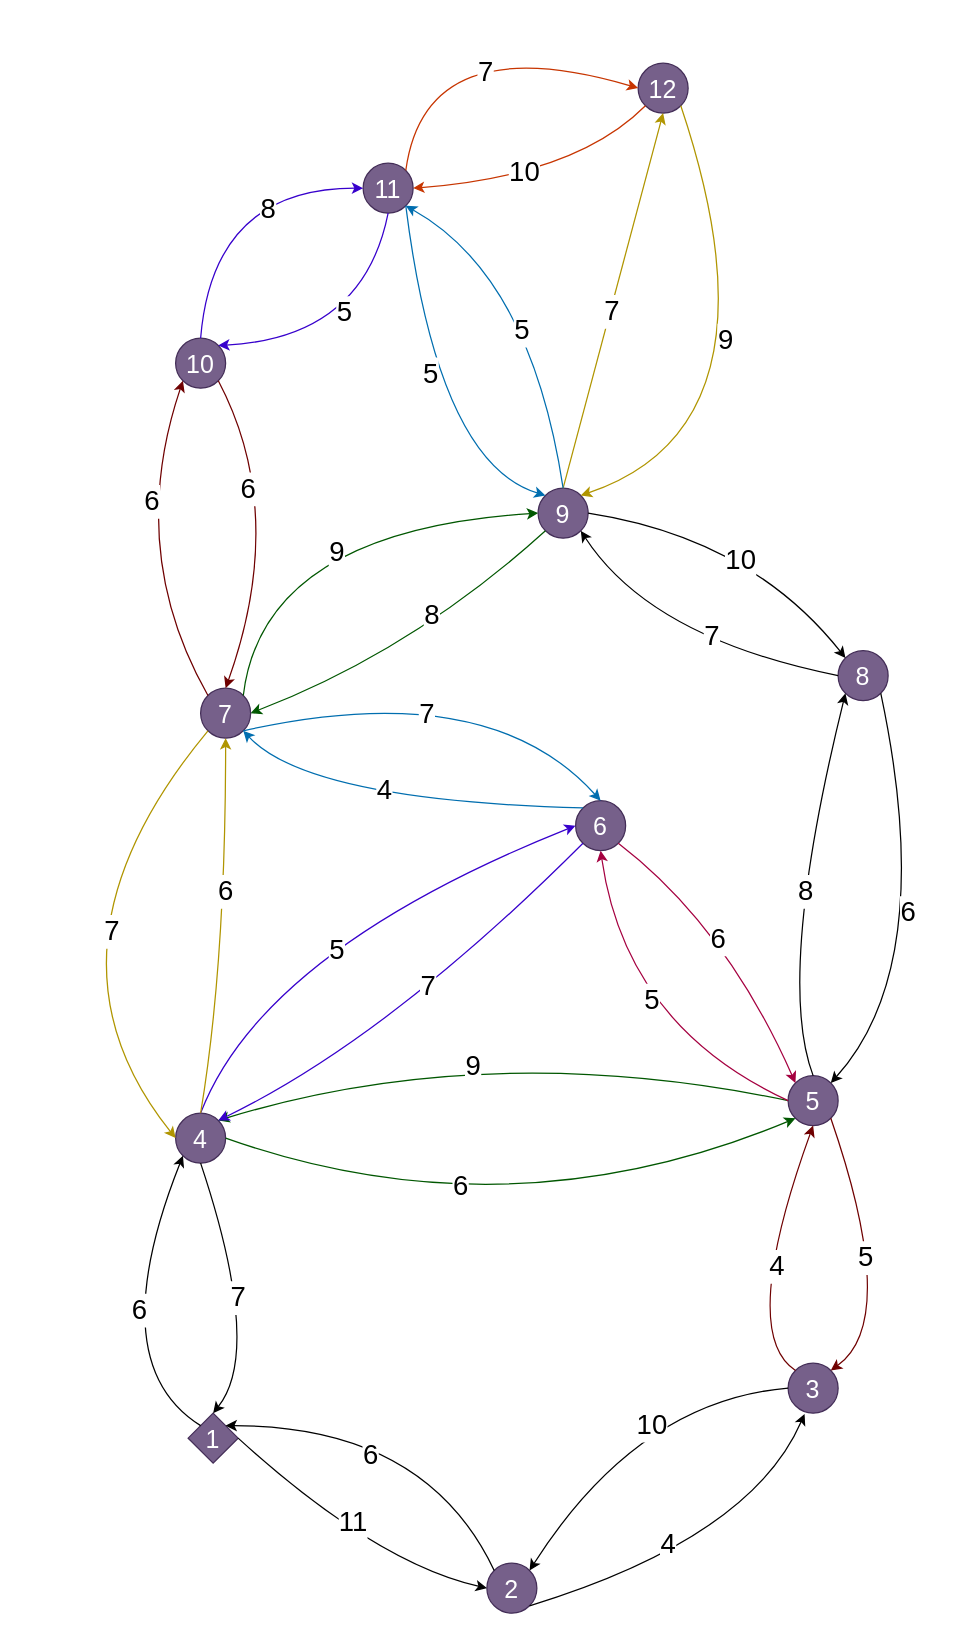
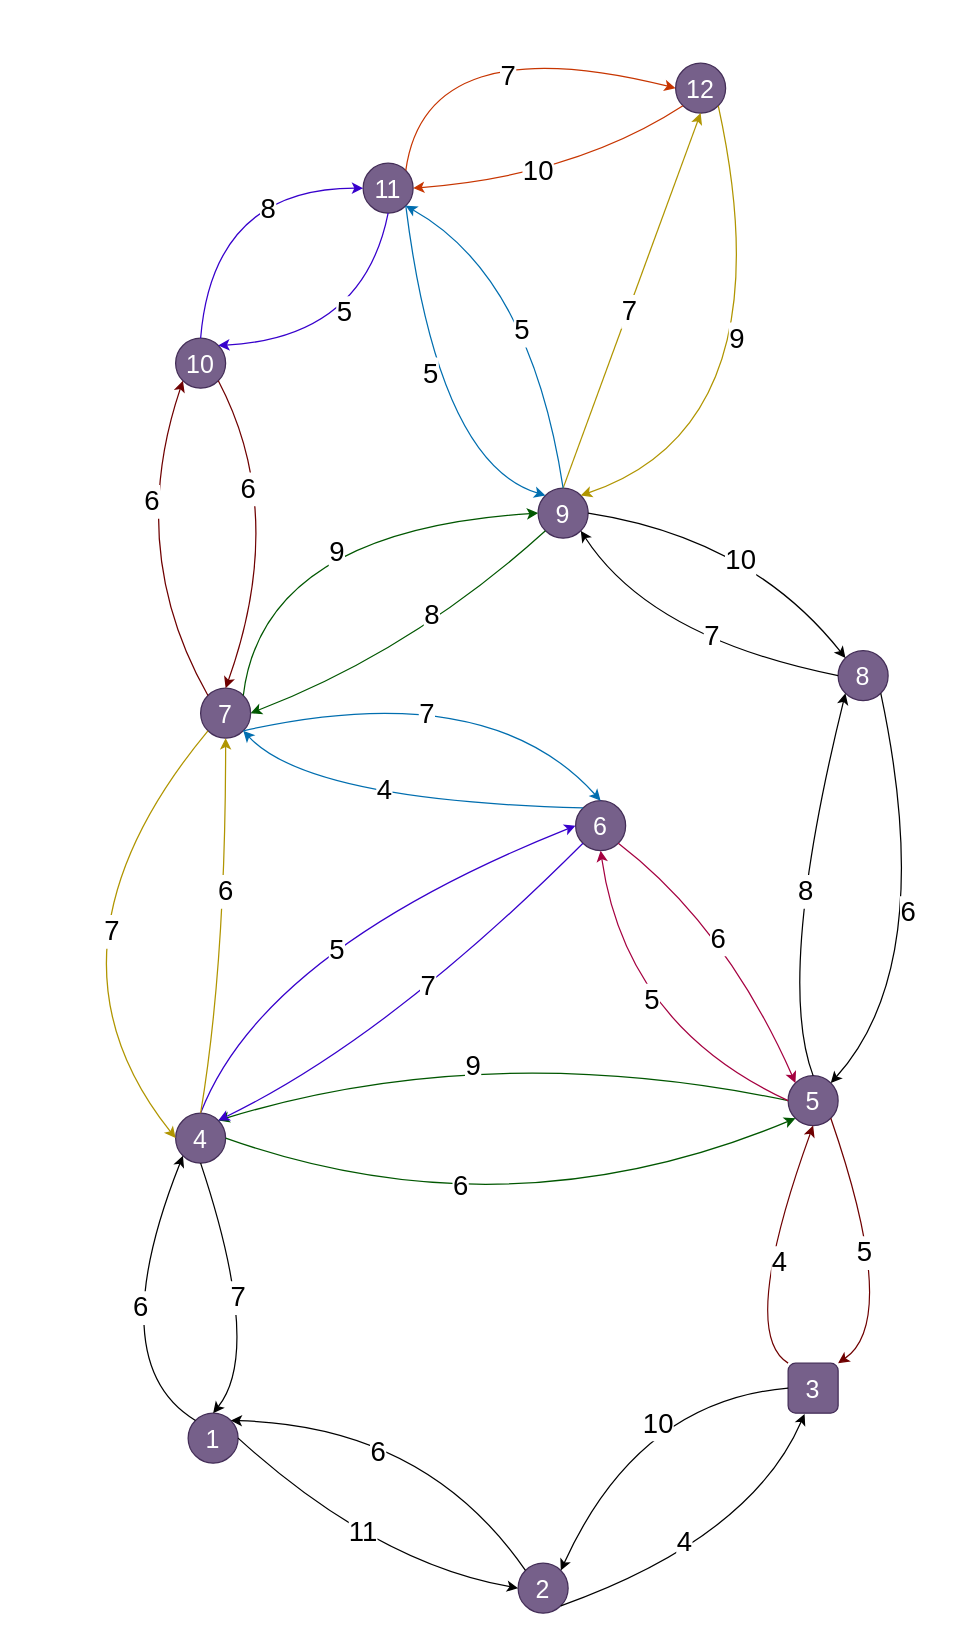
(663, 88) -> (701, 88)
(813, 1388) -> (813, 1388)
(213, 1438) -> (213, 1438)
(512, 1588) -> (543, 1588)
